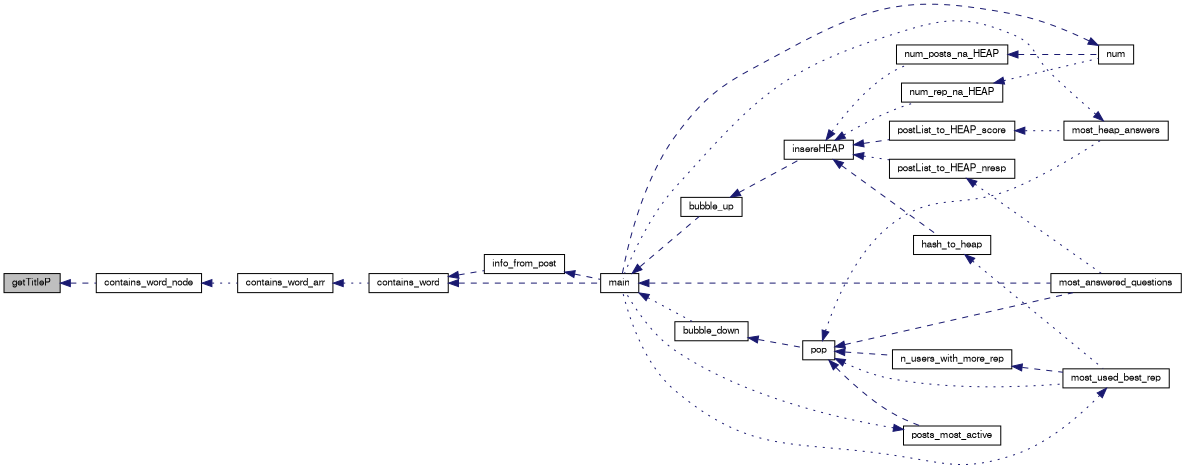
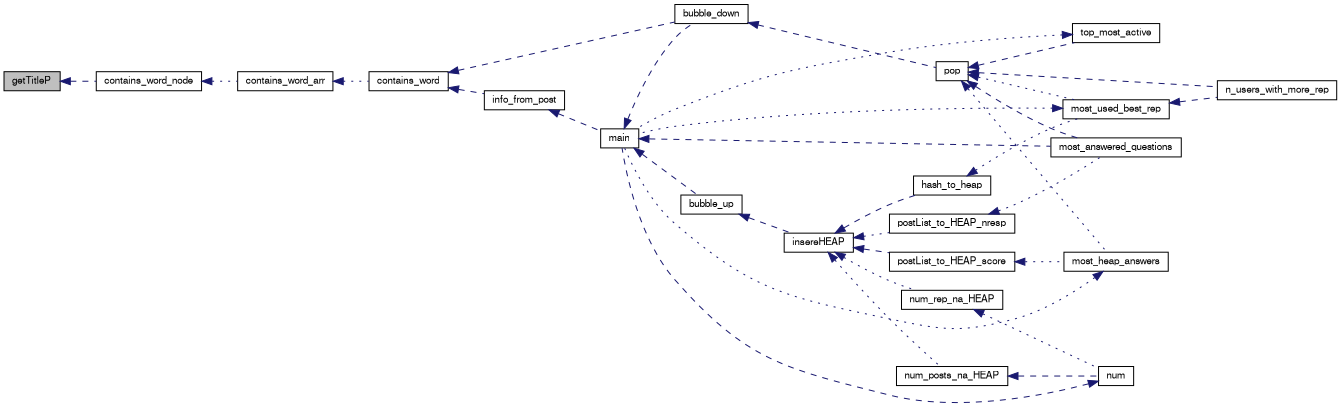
(530, 283) -> (567, 46)
(670, 310) -> (654, 67)
(1043, 370) -> (1199, 100)
(952, 436) -> (1116, 33)
